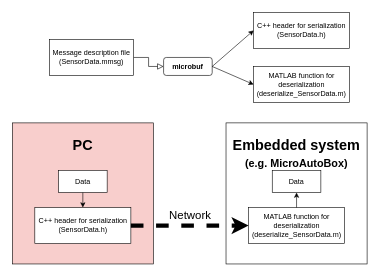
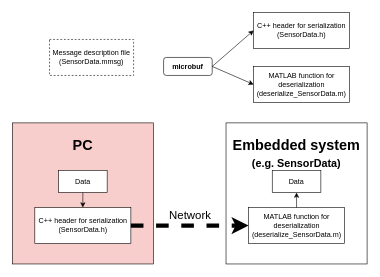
(92, 57) -> (92, 57)
(149, 58) -> none
(296, 136) -> (296, 136)
